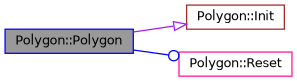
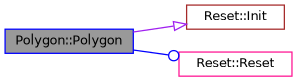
(235, 17) -> (235, 17)
(235, 64) -> (235, 64)
